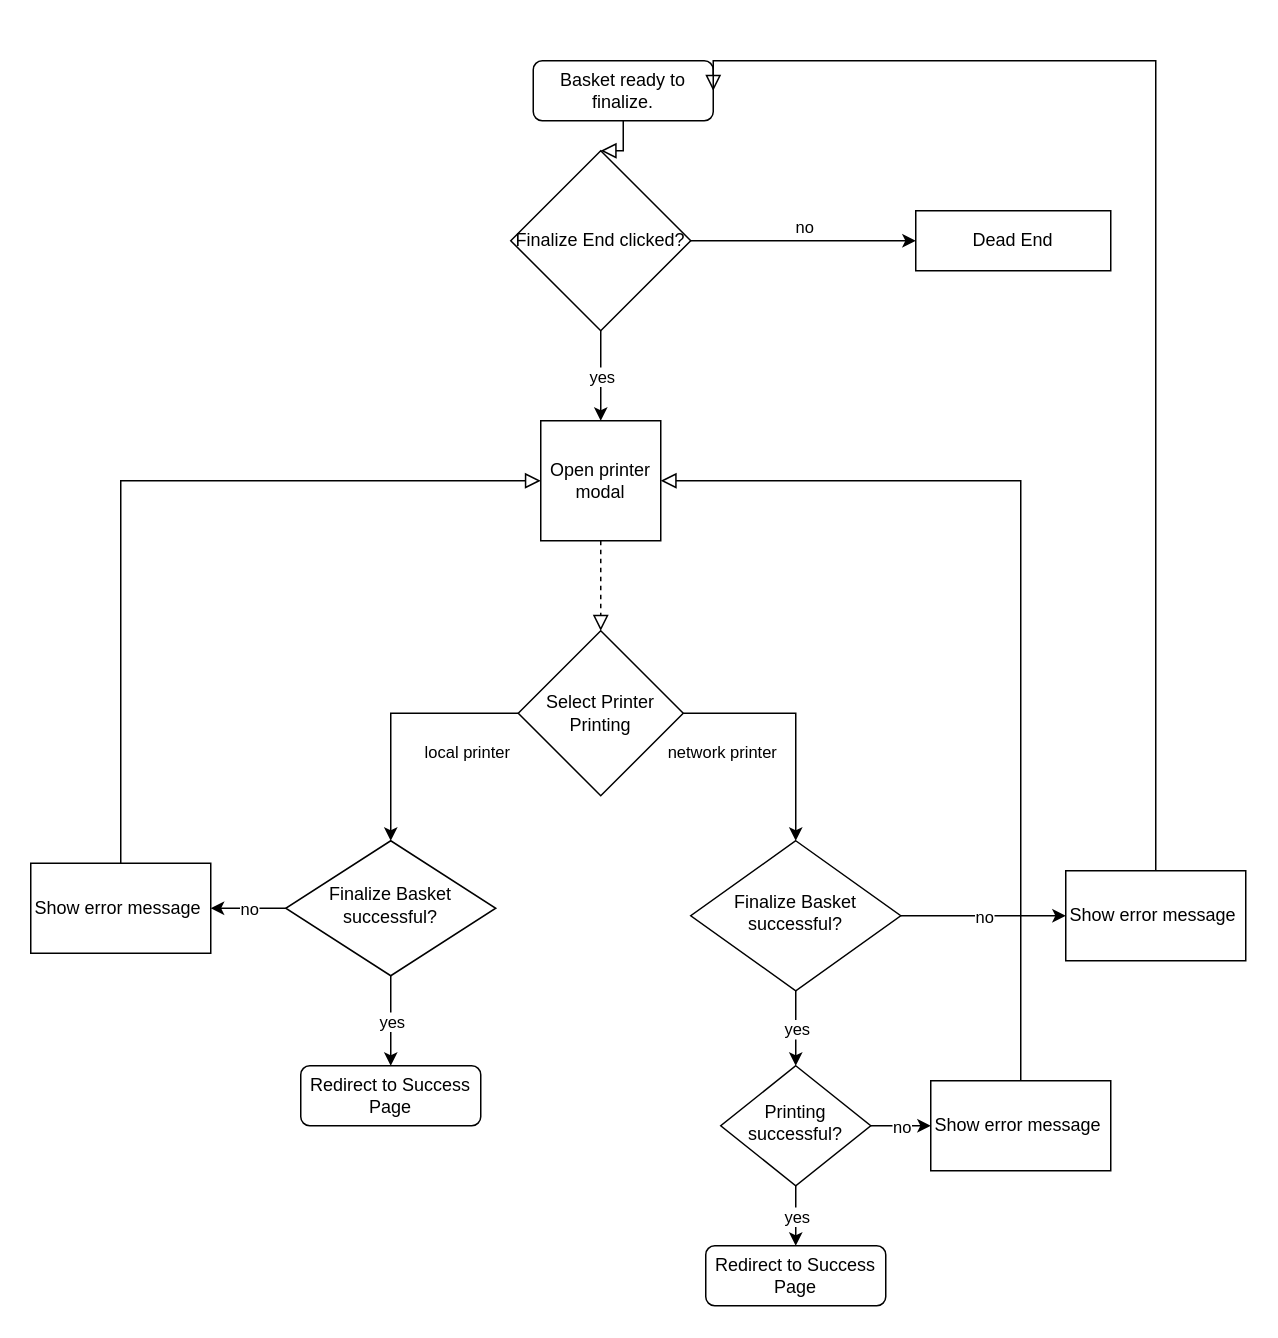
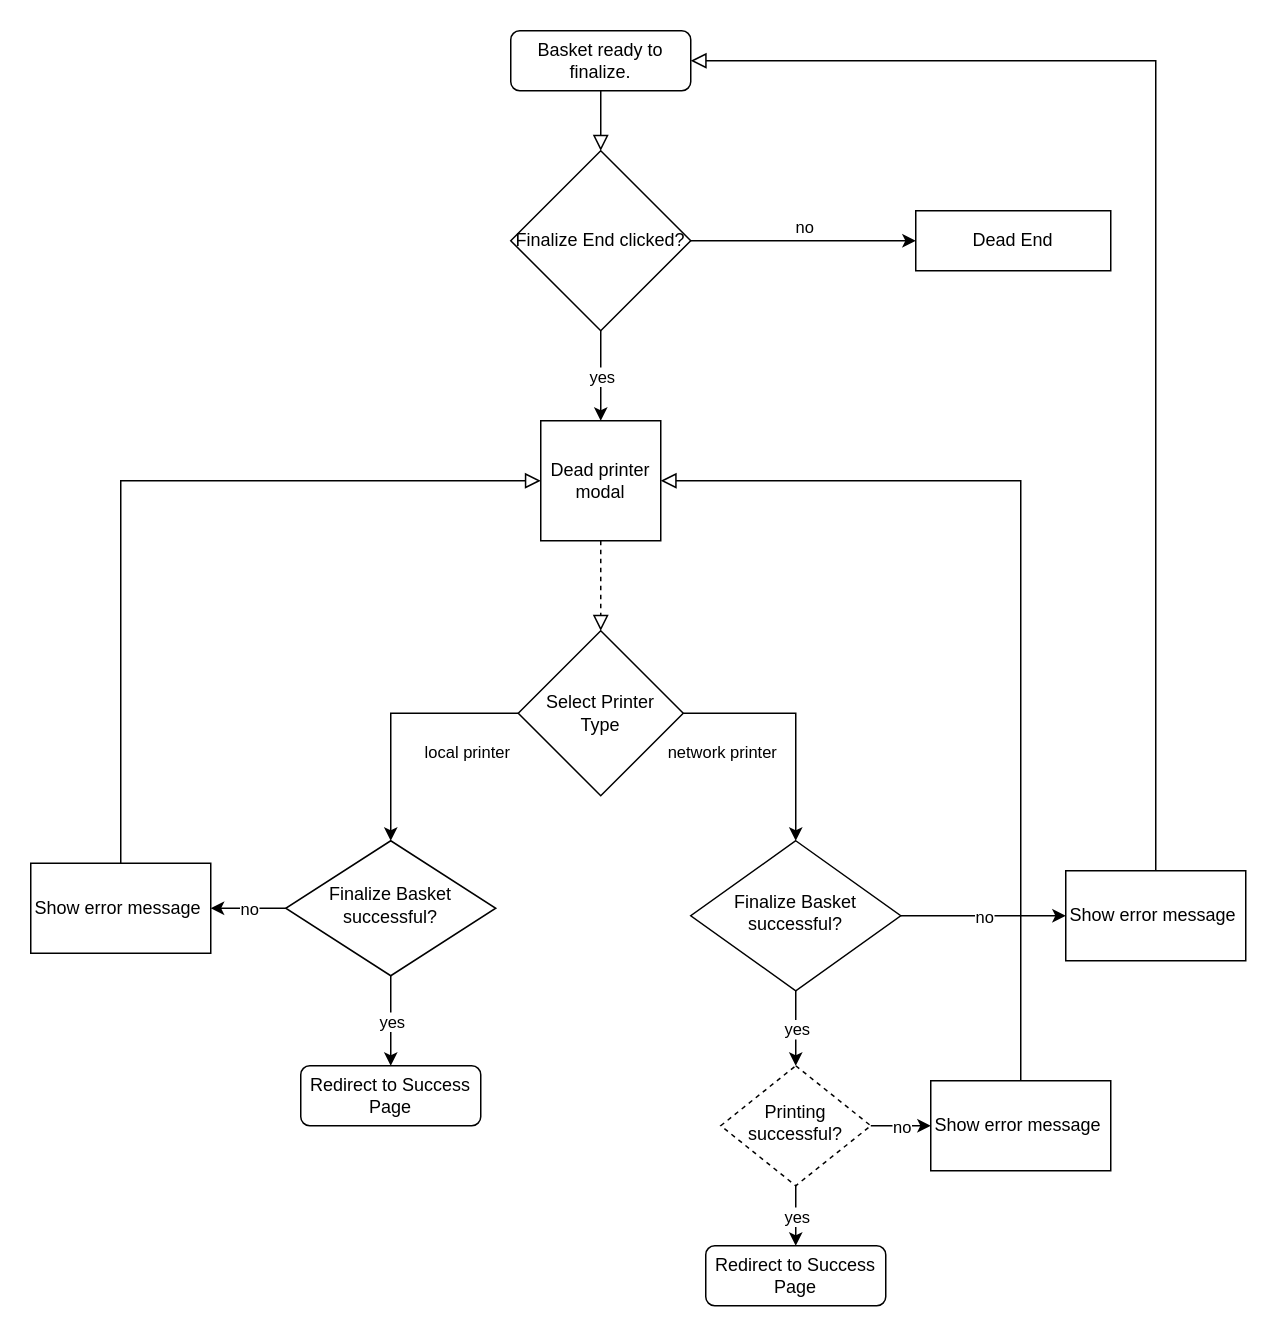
(623, 91) -> (601, 61)
(601, 481) -> (601, 481)
(601, 713) -> (601, 713)
(796, 1126) -> (796, 1126)
